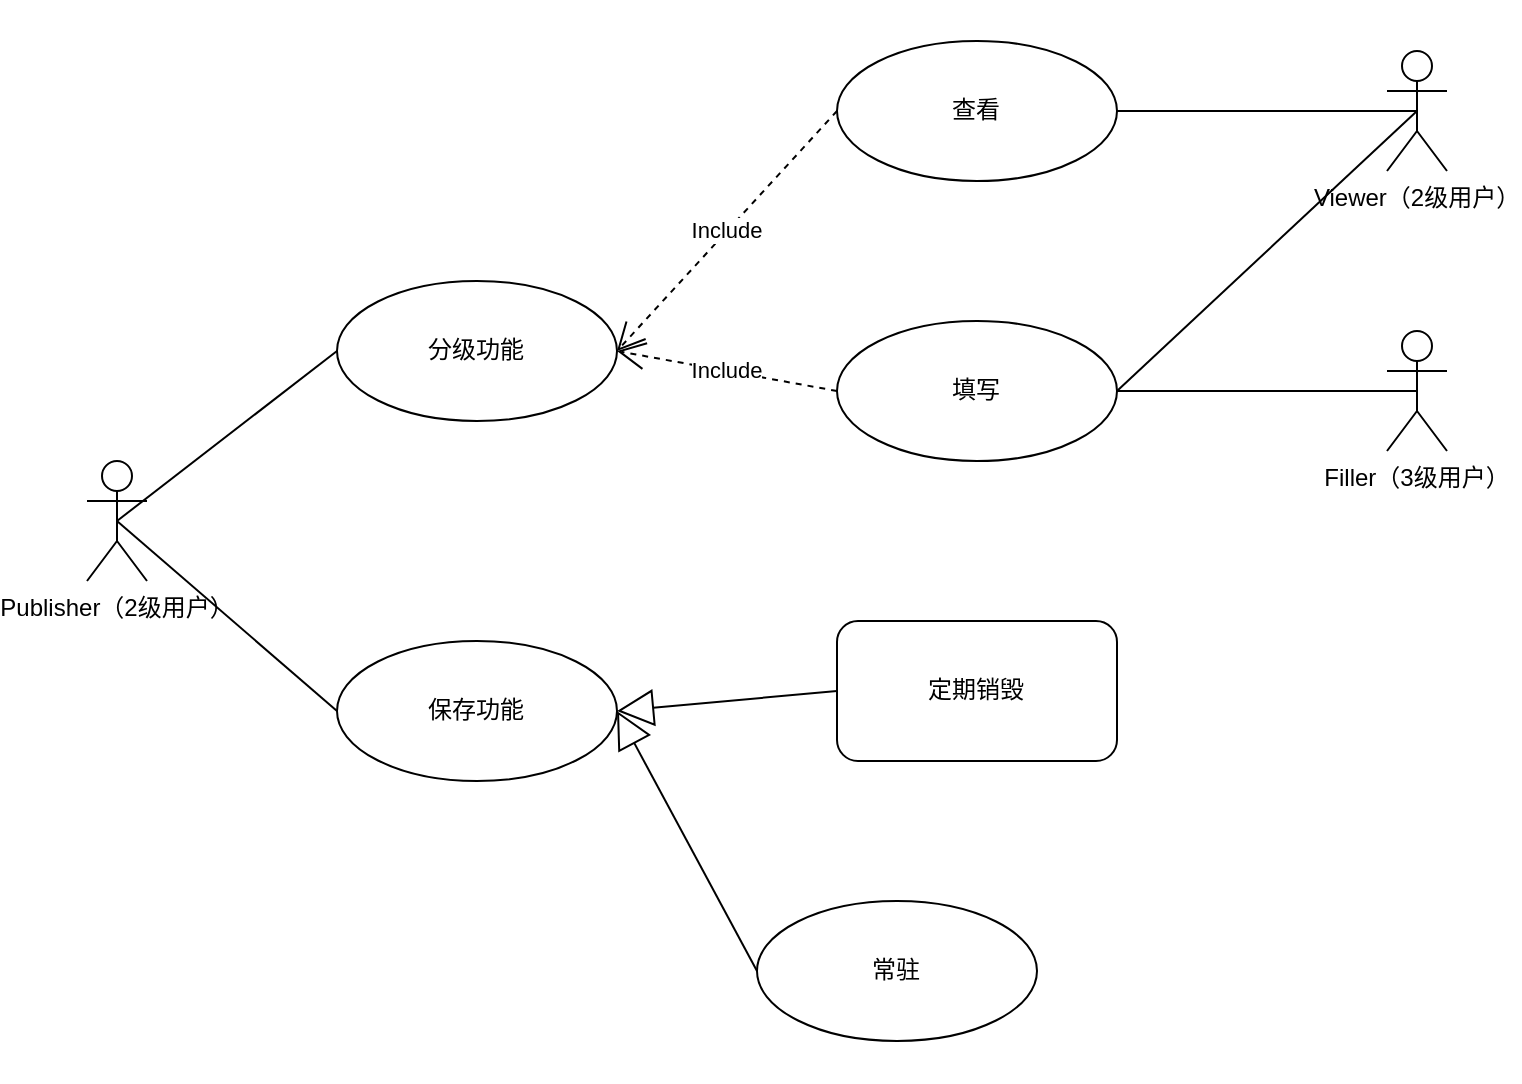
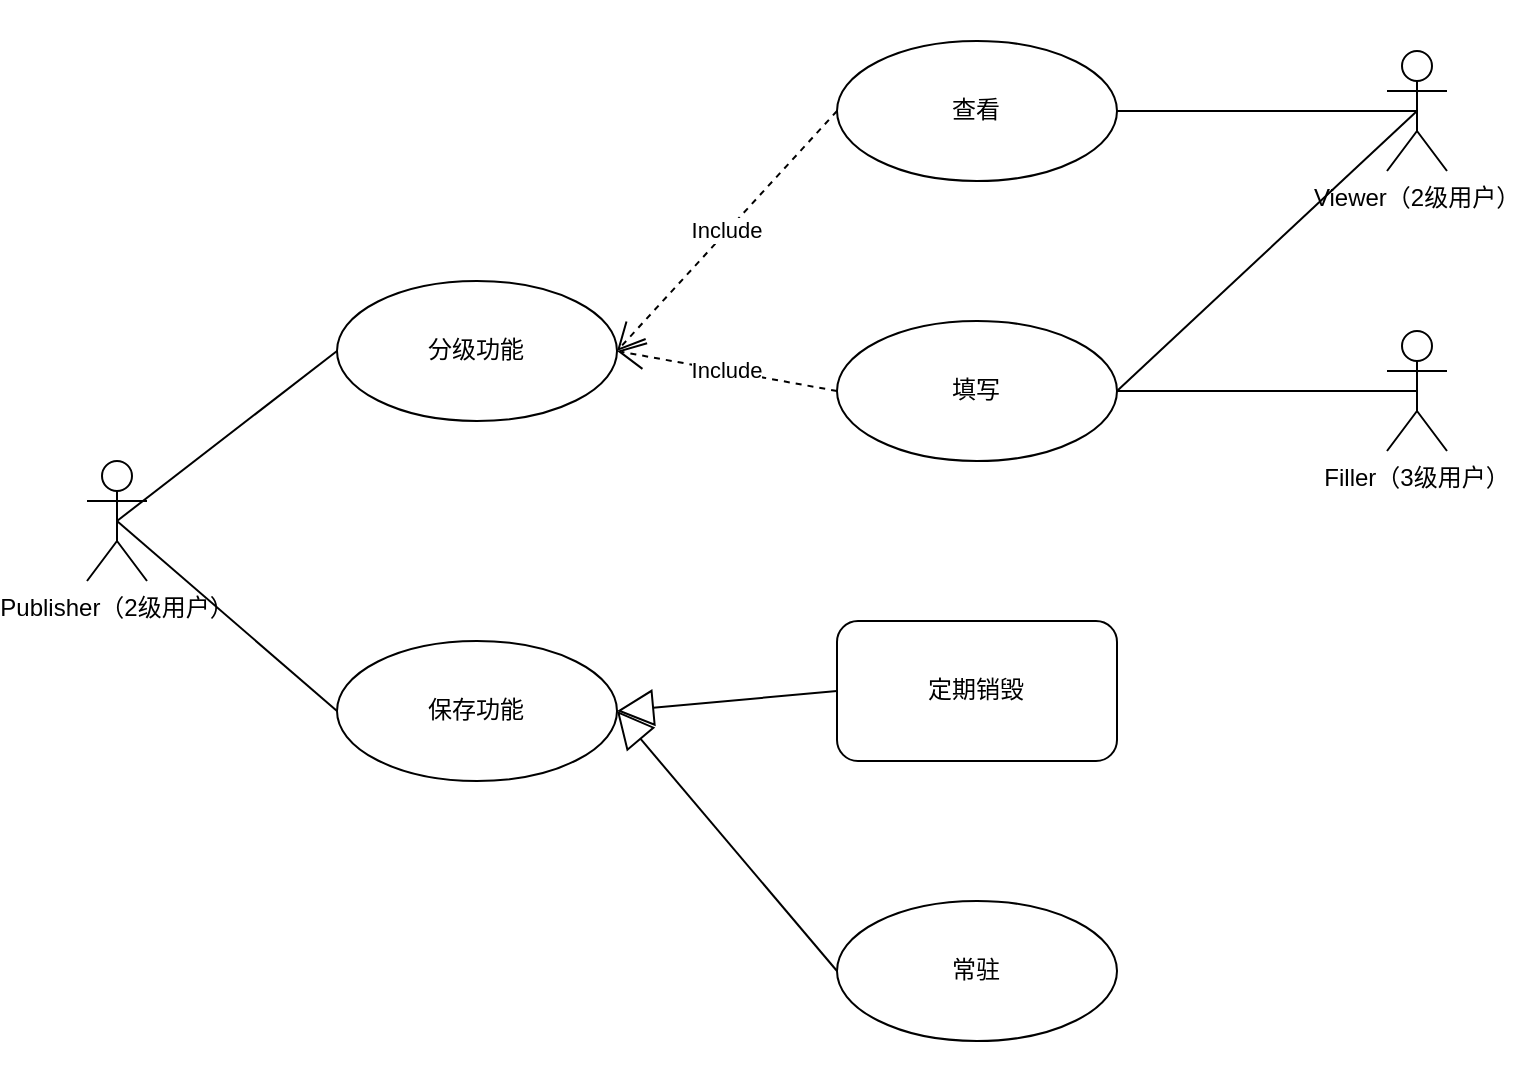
(897, 971) -> (977, 971)
